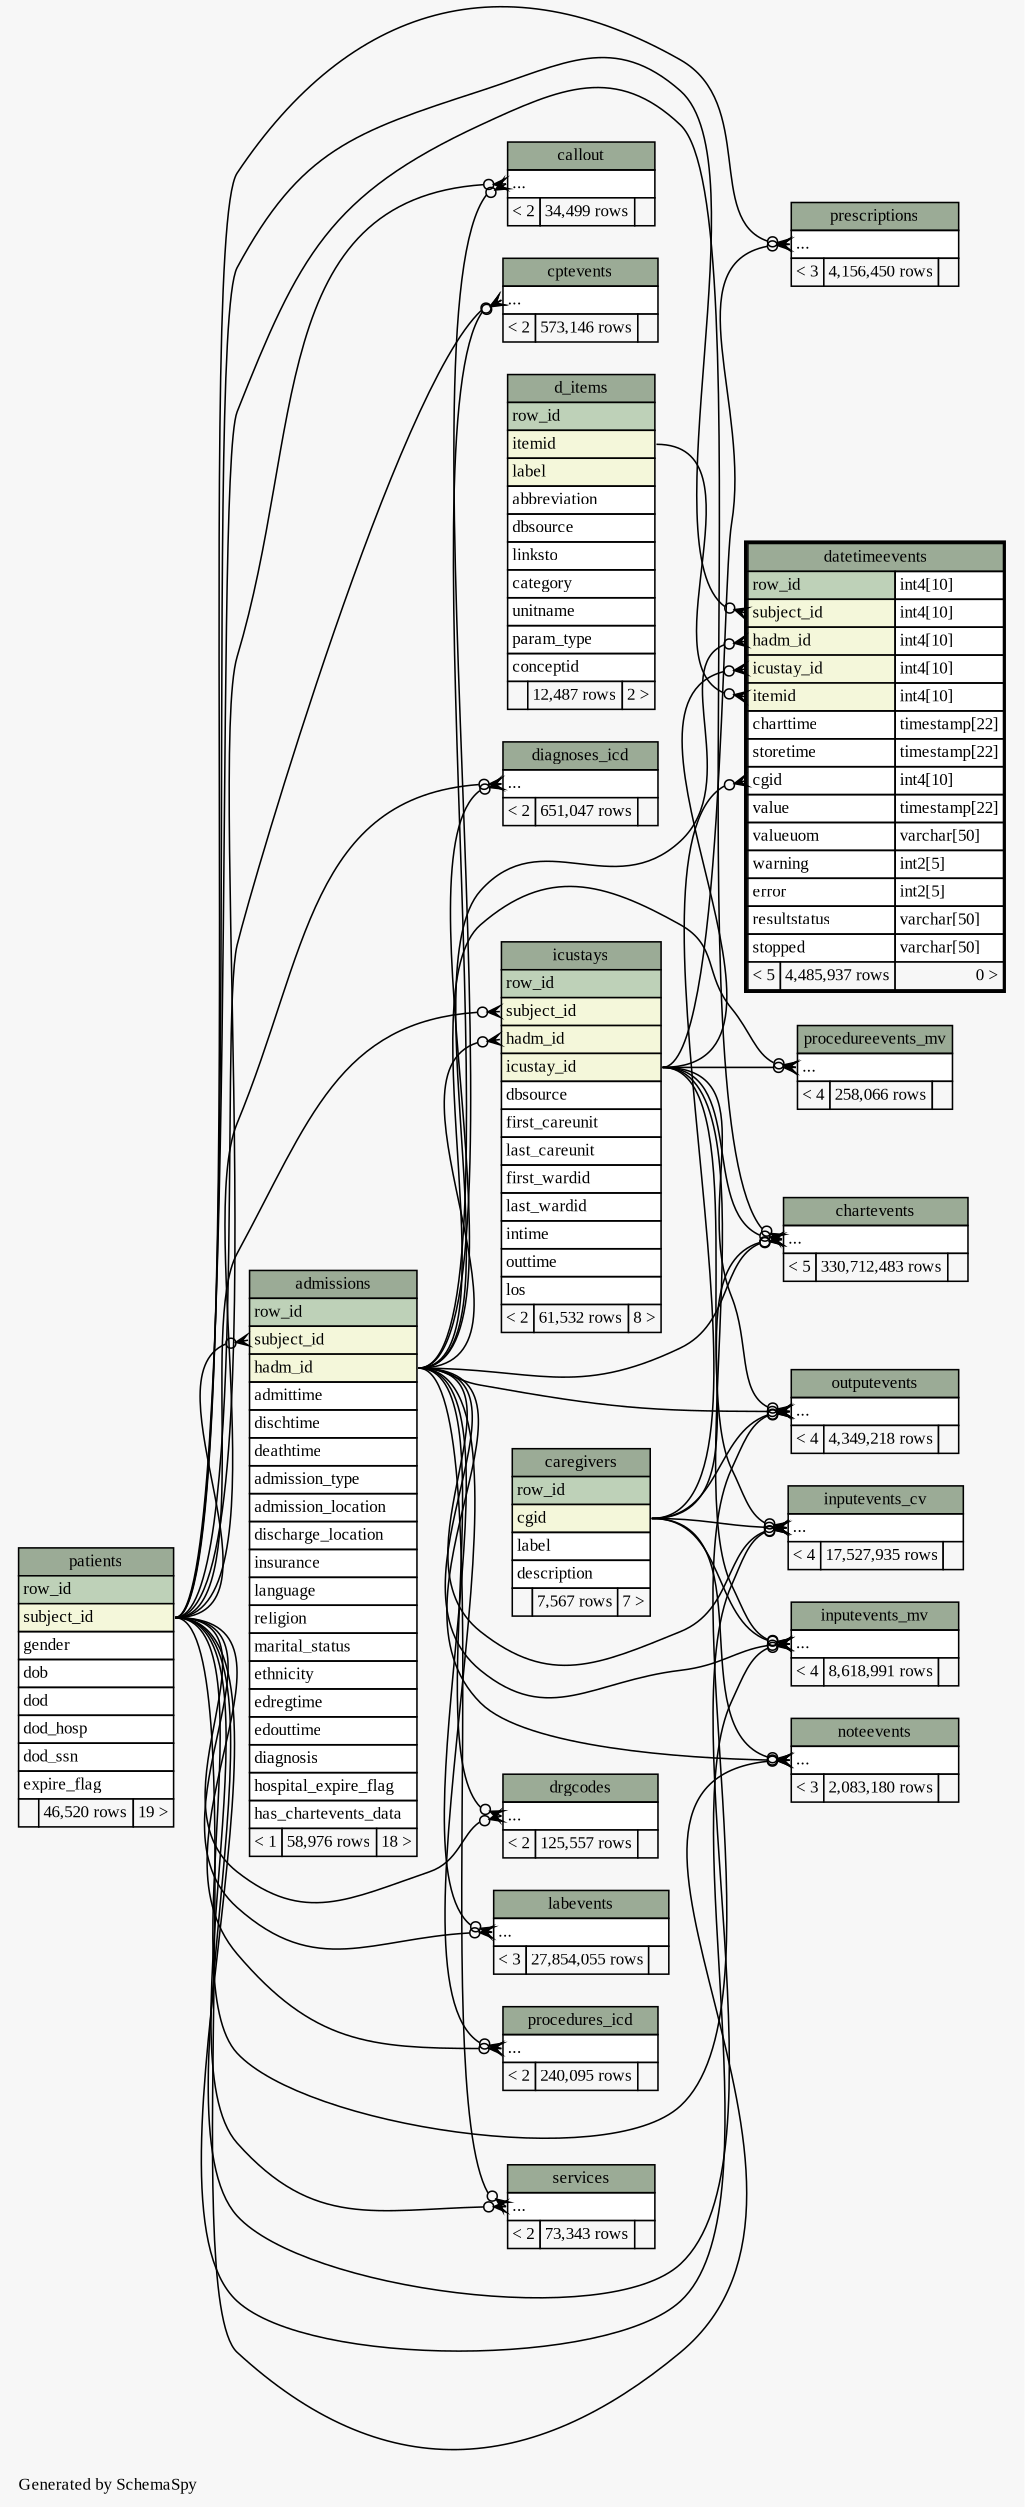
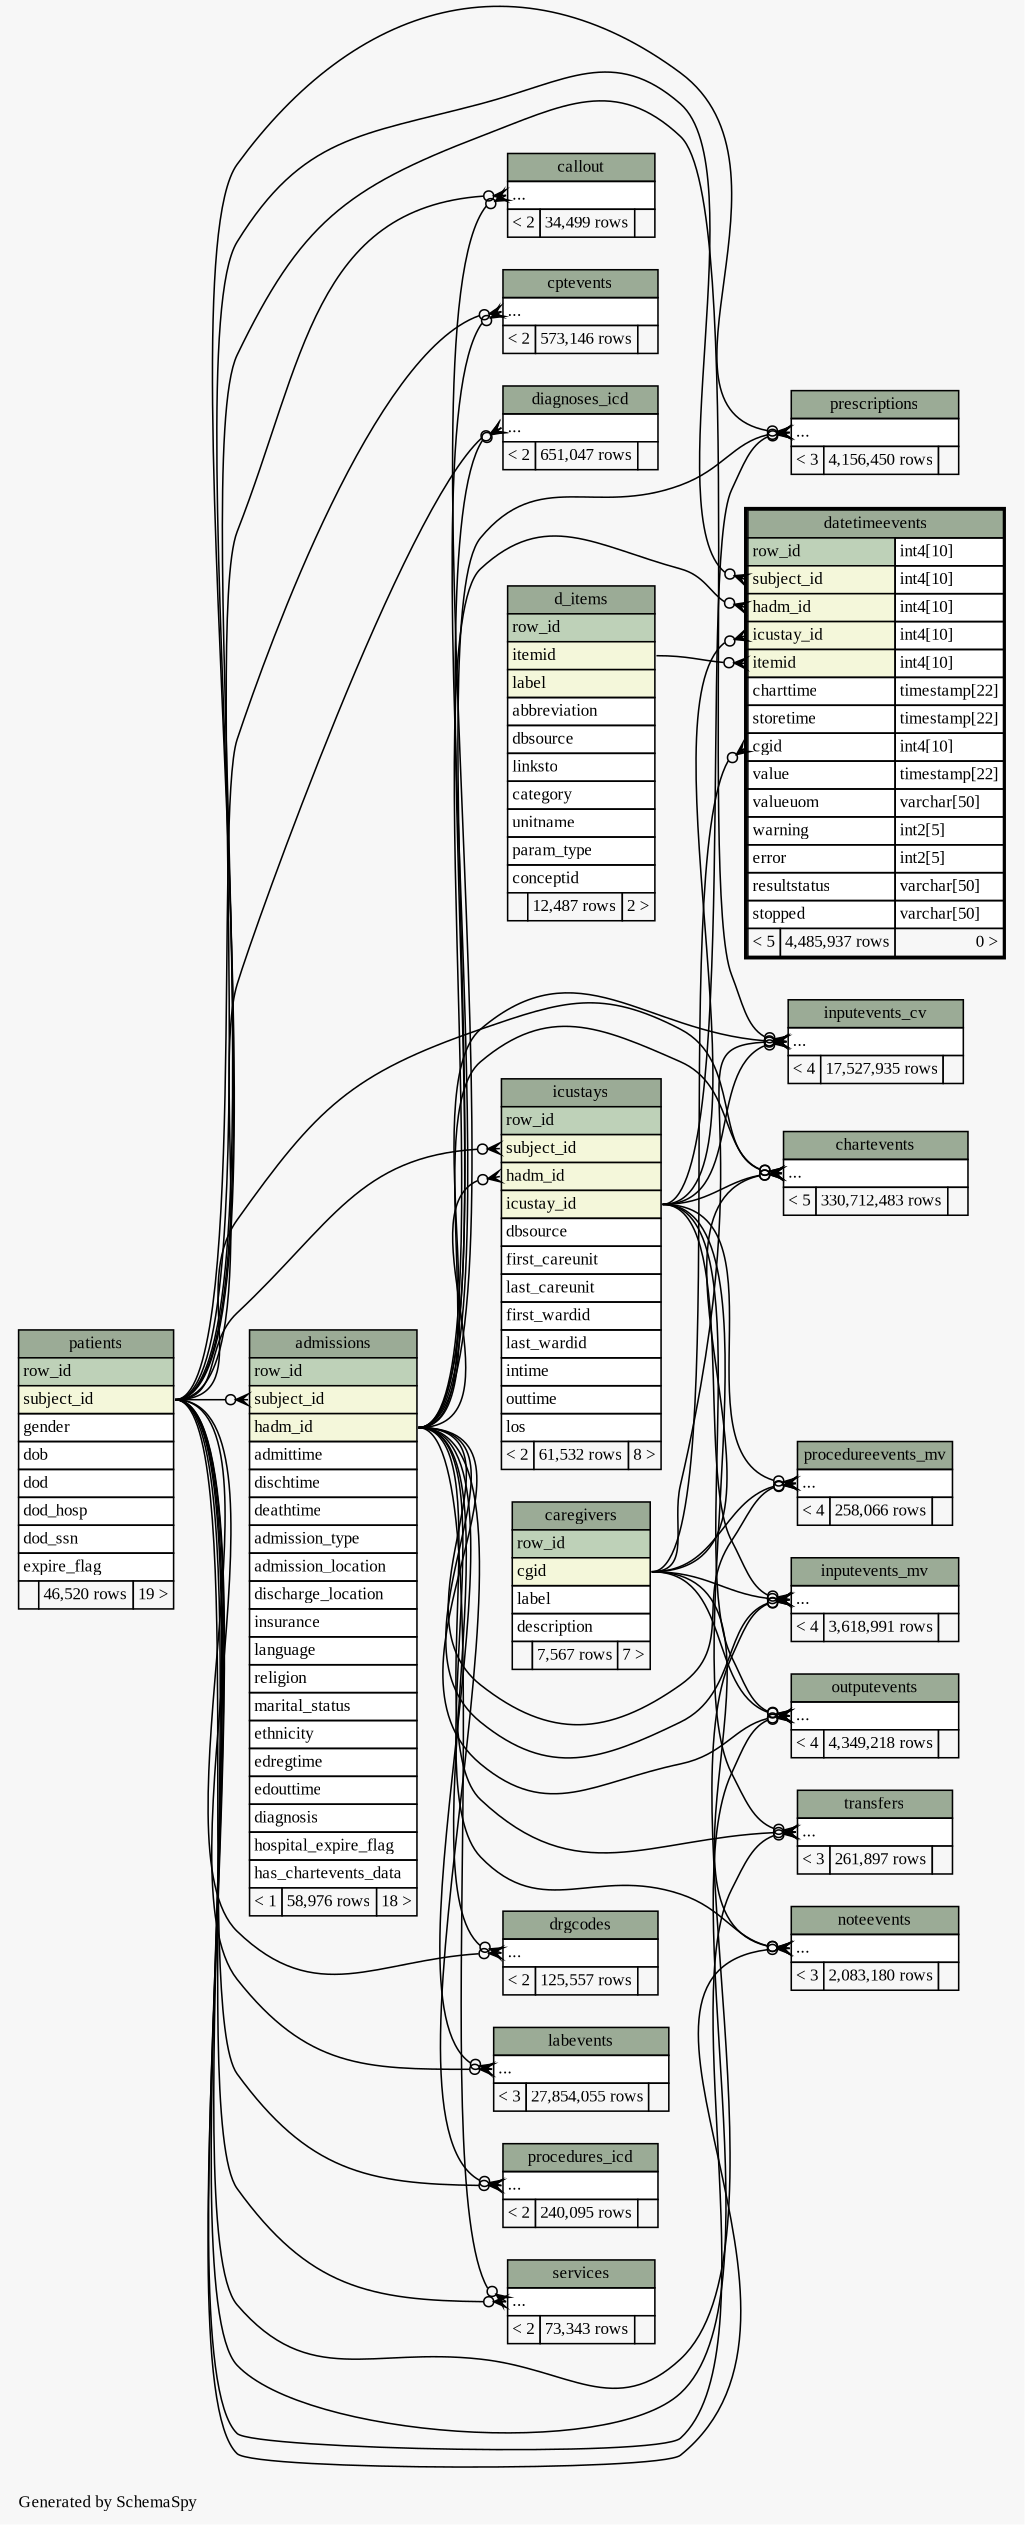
none -> (475, 557)
none -> (736, 1513)
(881, 1671) -> (881, 1627)
none -> (875, 1832)
